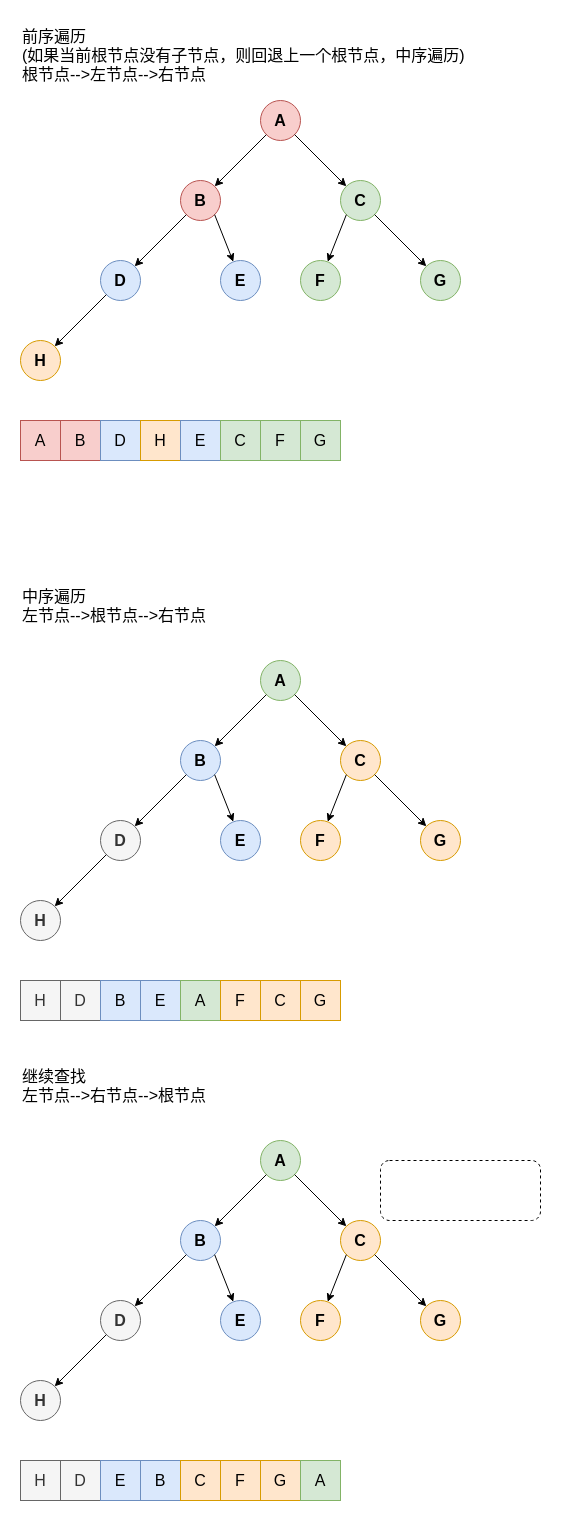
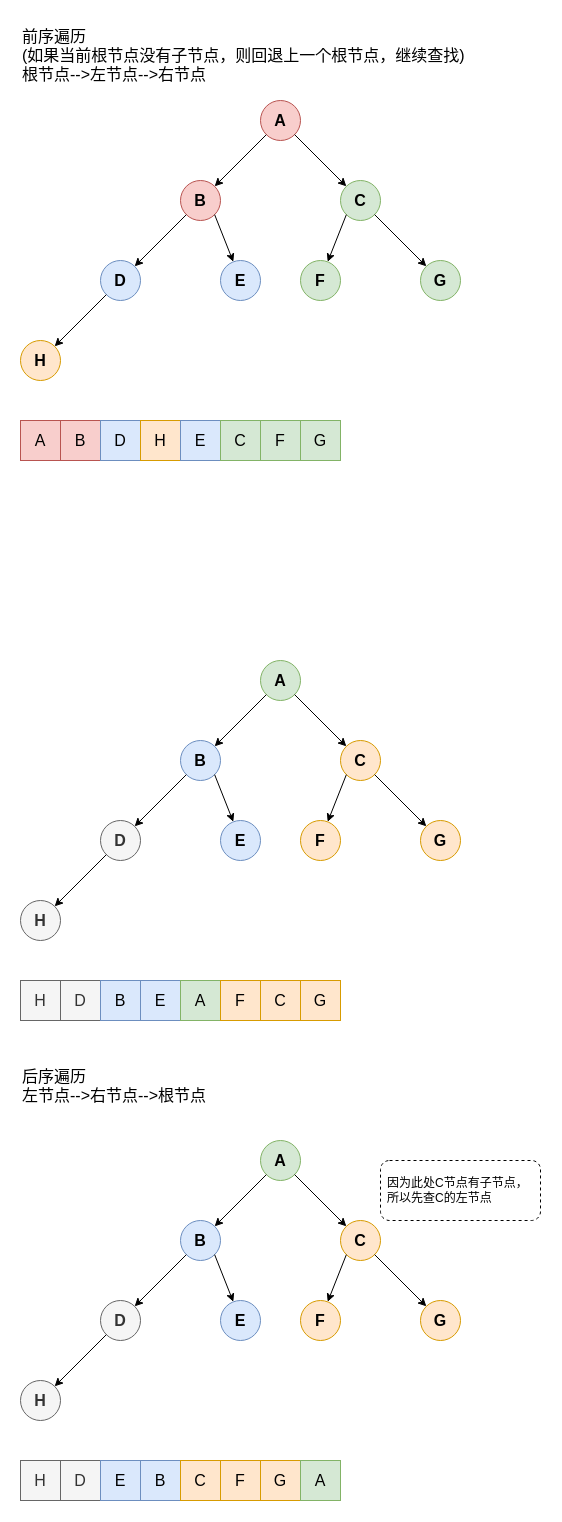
(247, 56) -> (247, 56)
(261, 606) -> none
(121, 1087) -> (121, 1087)
none -> (461, 1191)
